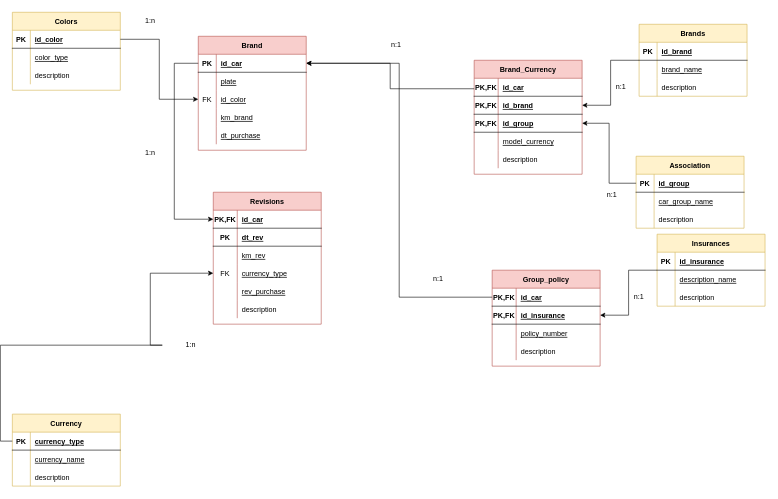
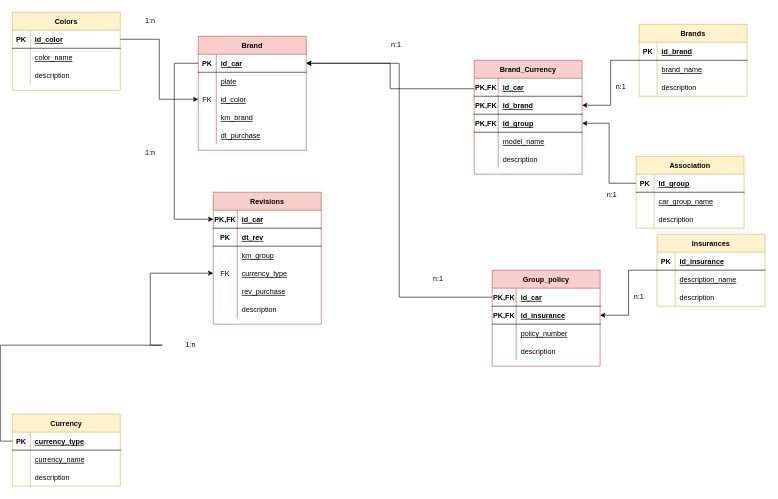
(54, 58) -> (54, 58)
(530, 142) -> (522, 142)
(254, 256) -> (258, 256)
